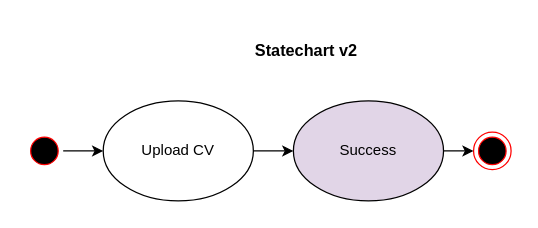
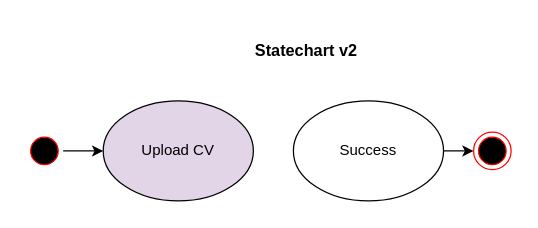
(178, 151) -> (178, 151)
(277, 151) -> none
(368, 151) -> (368, 151)
